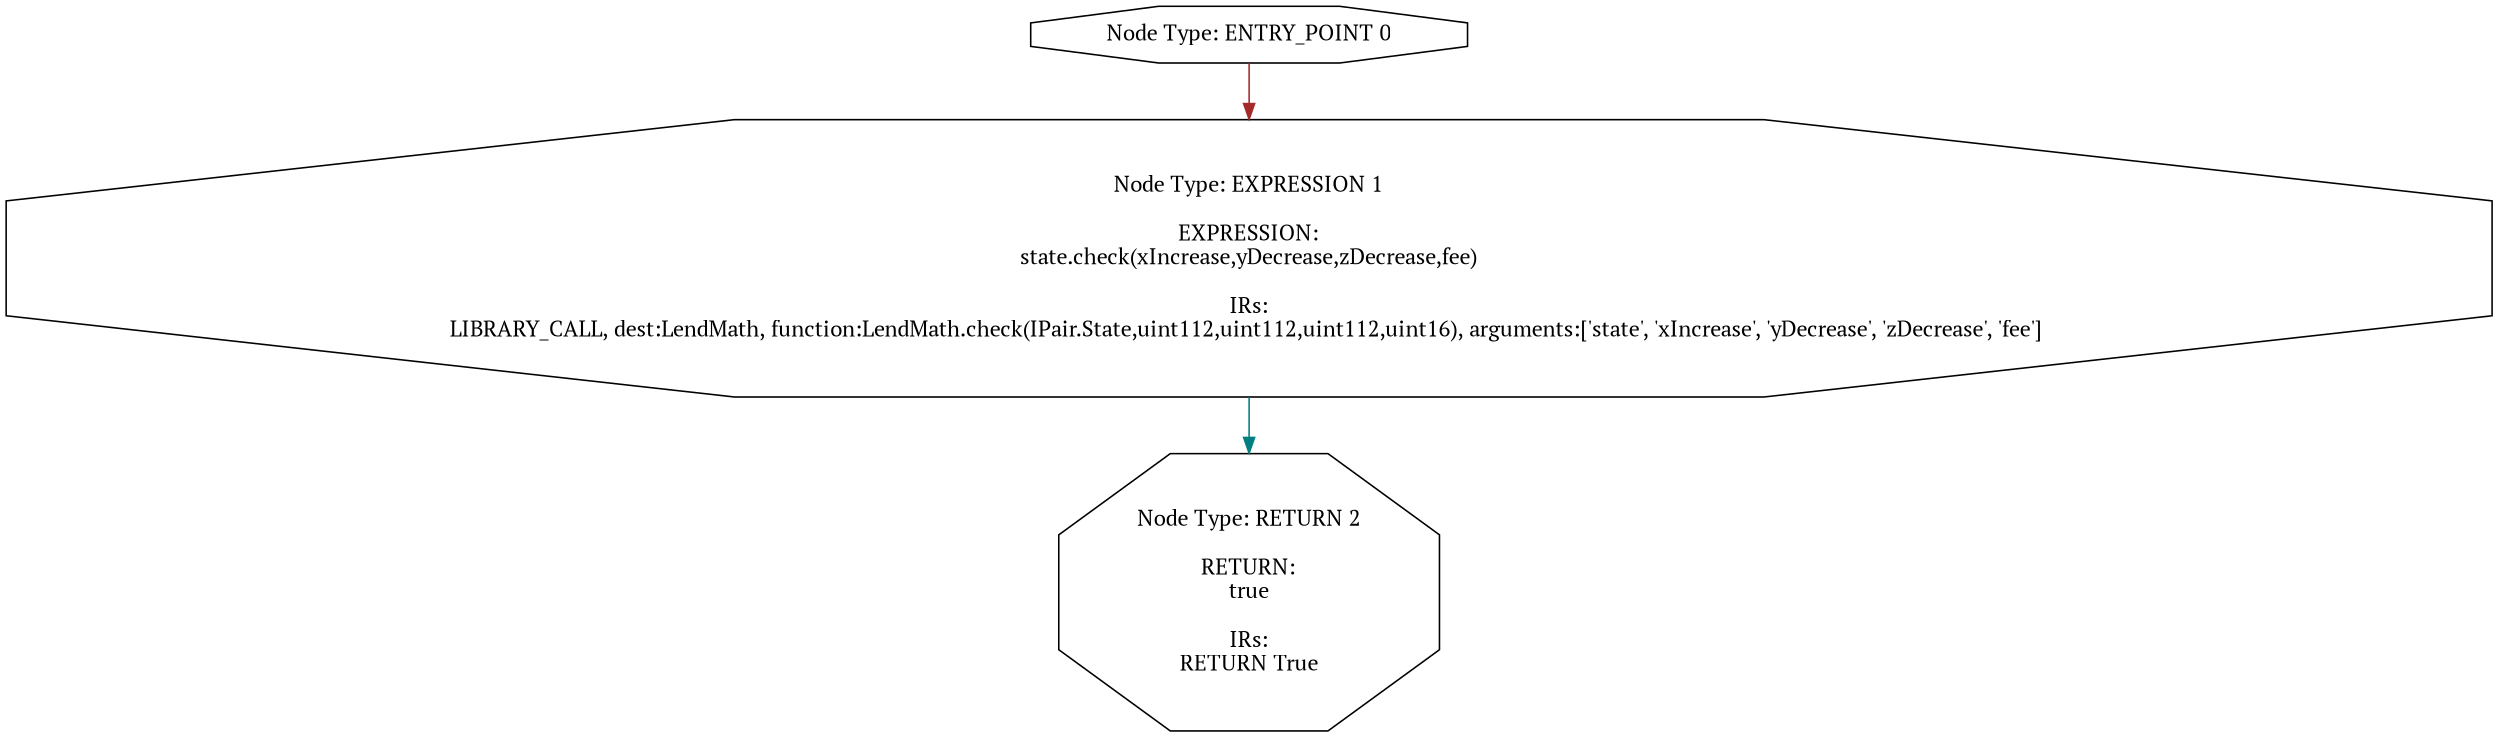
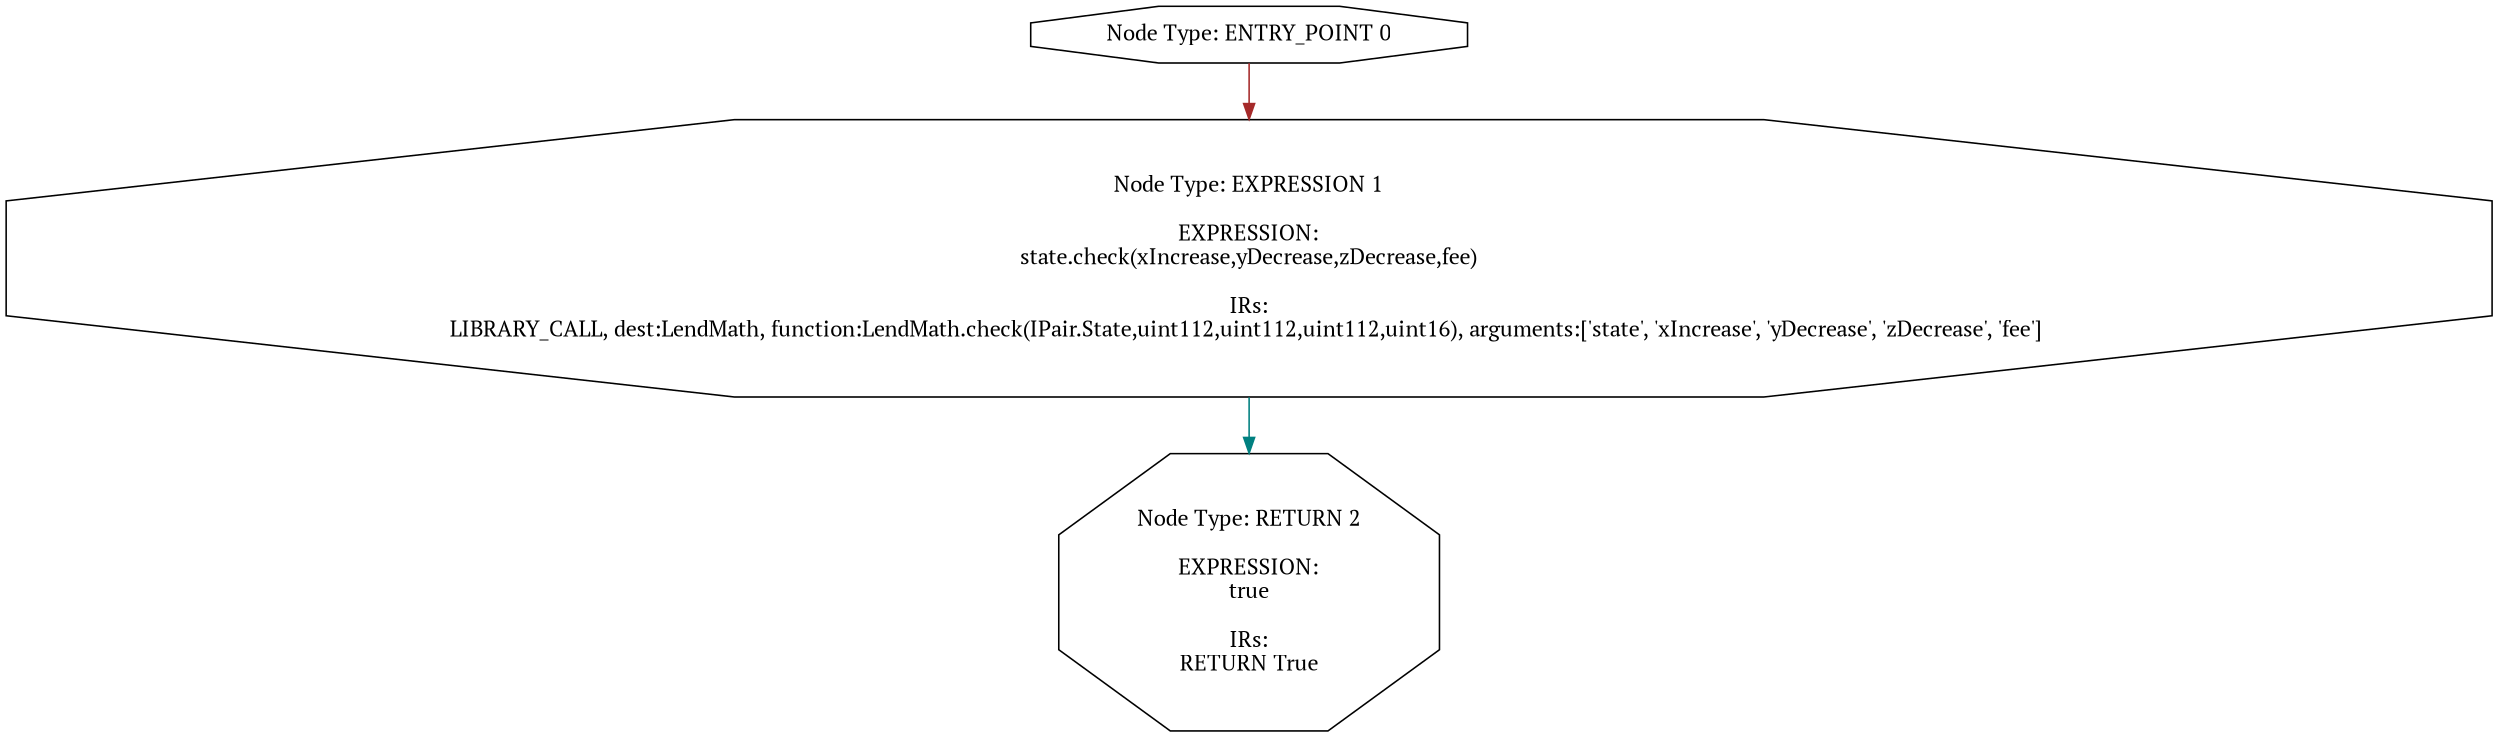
(1249, 592) -> (1249, 592)
